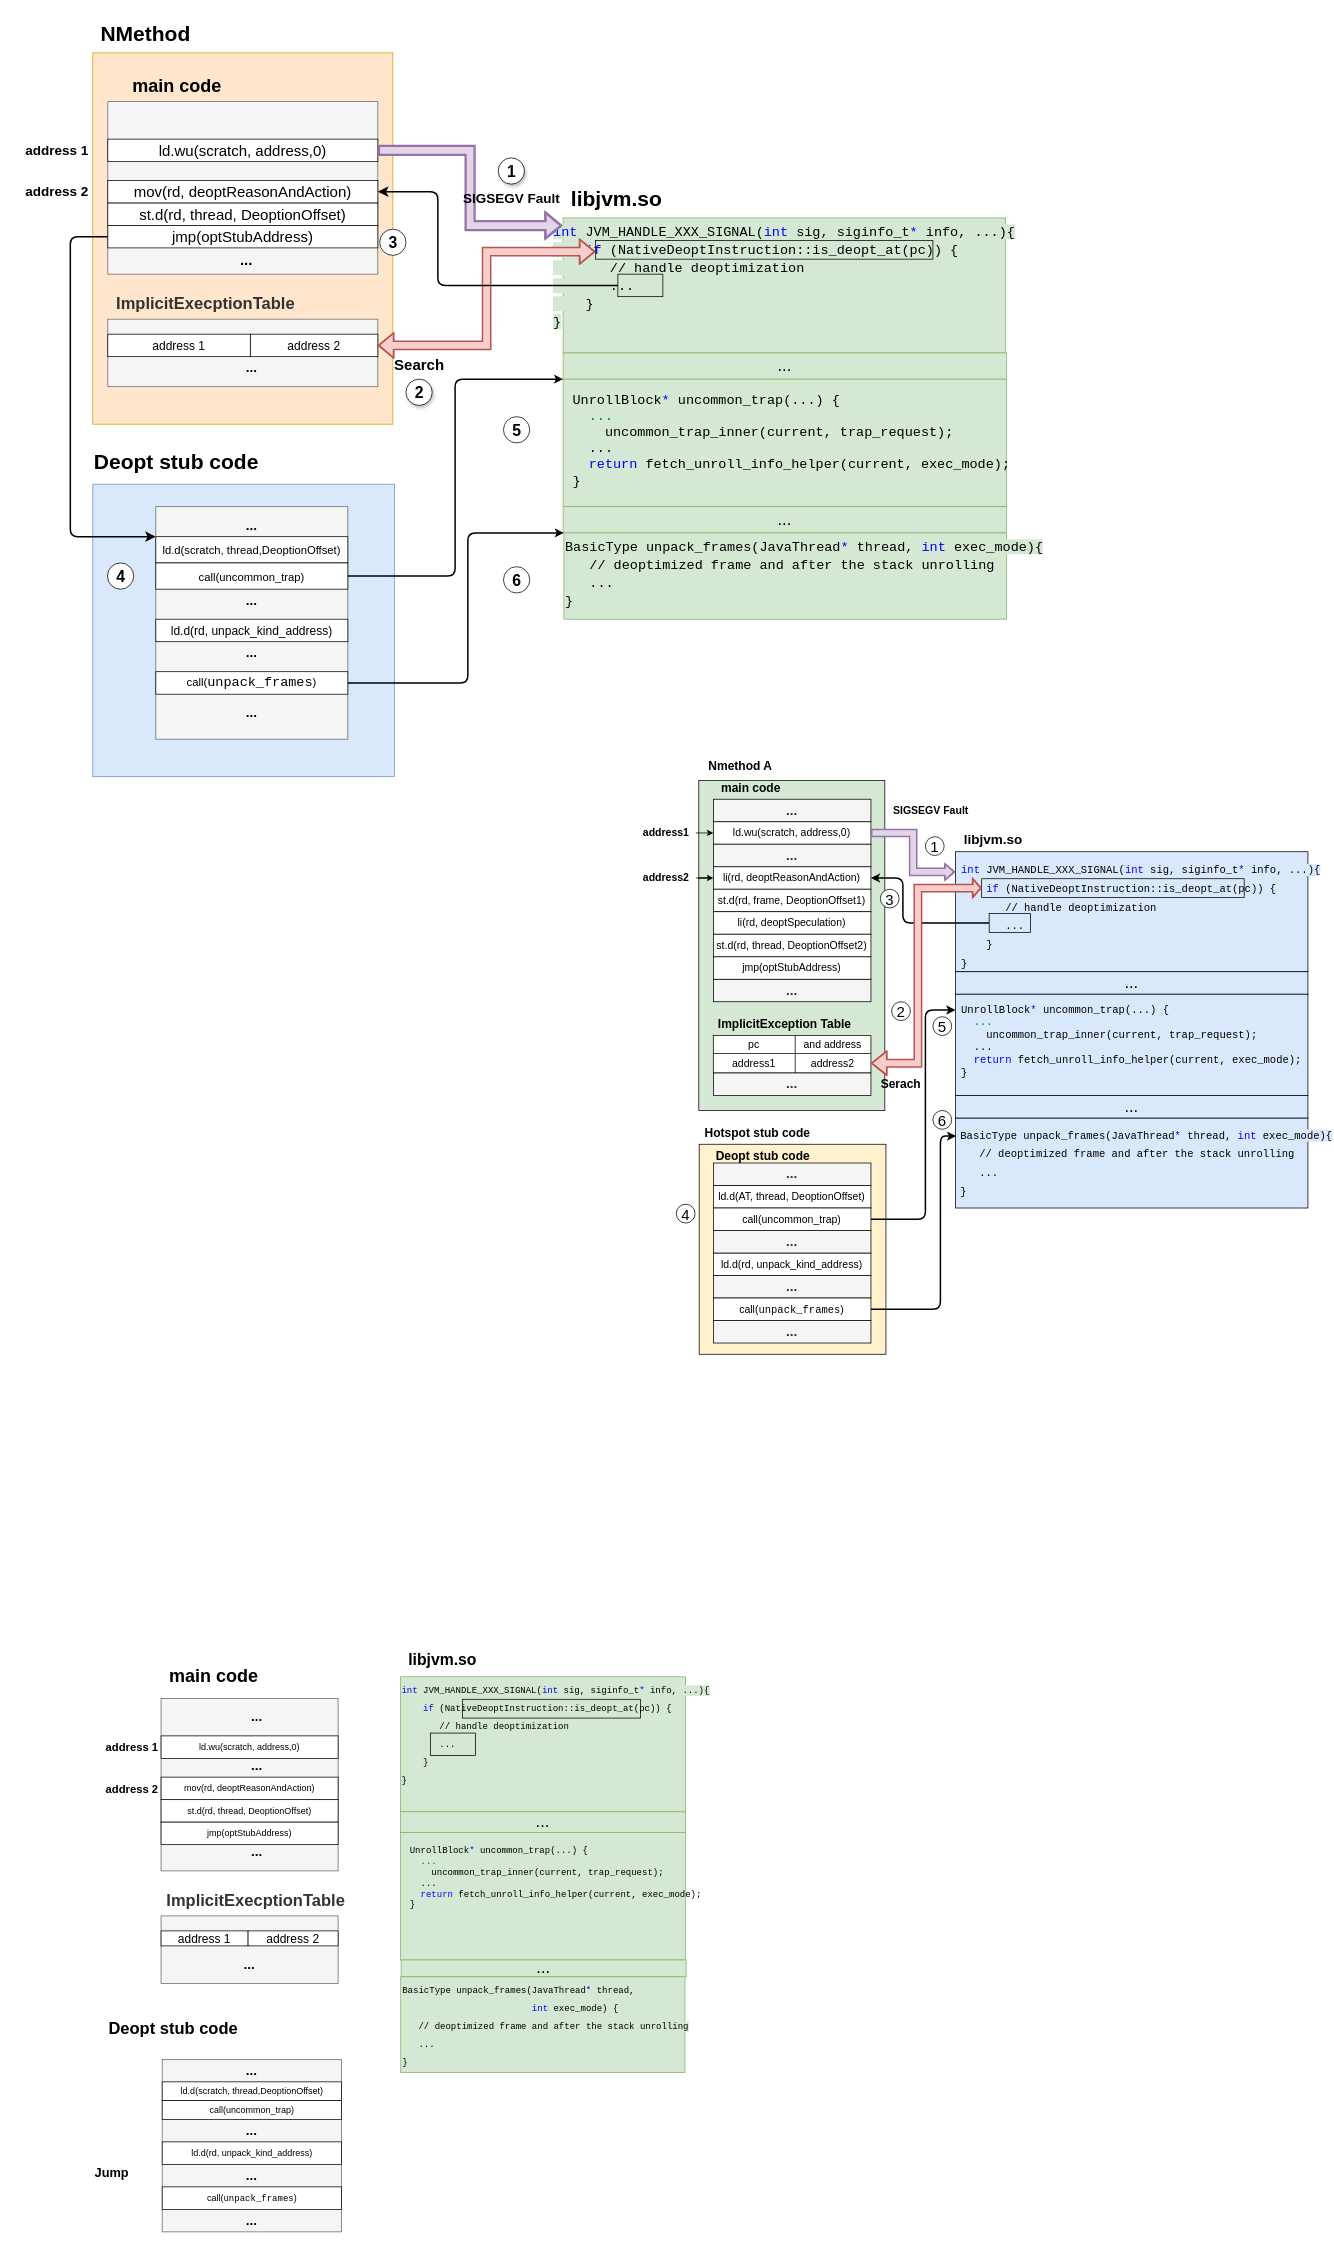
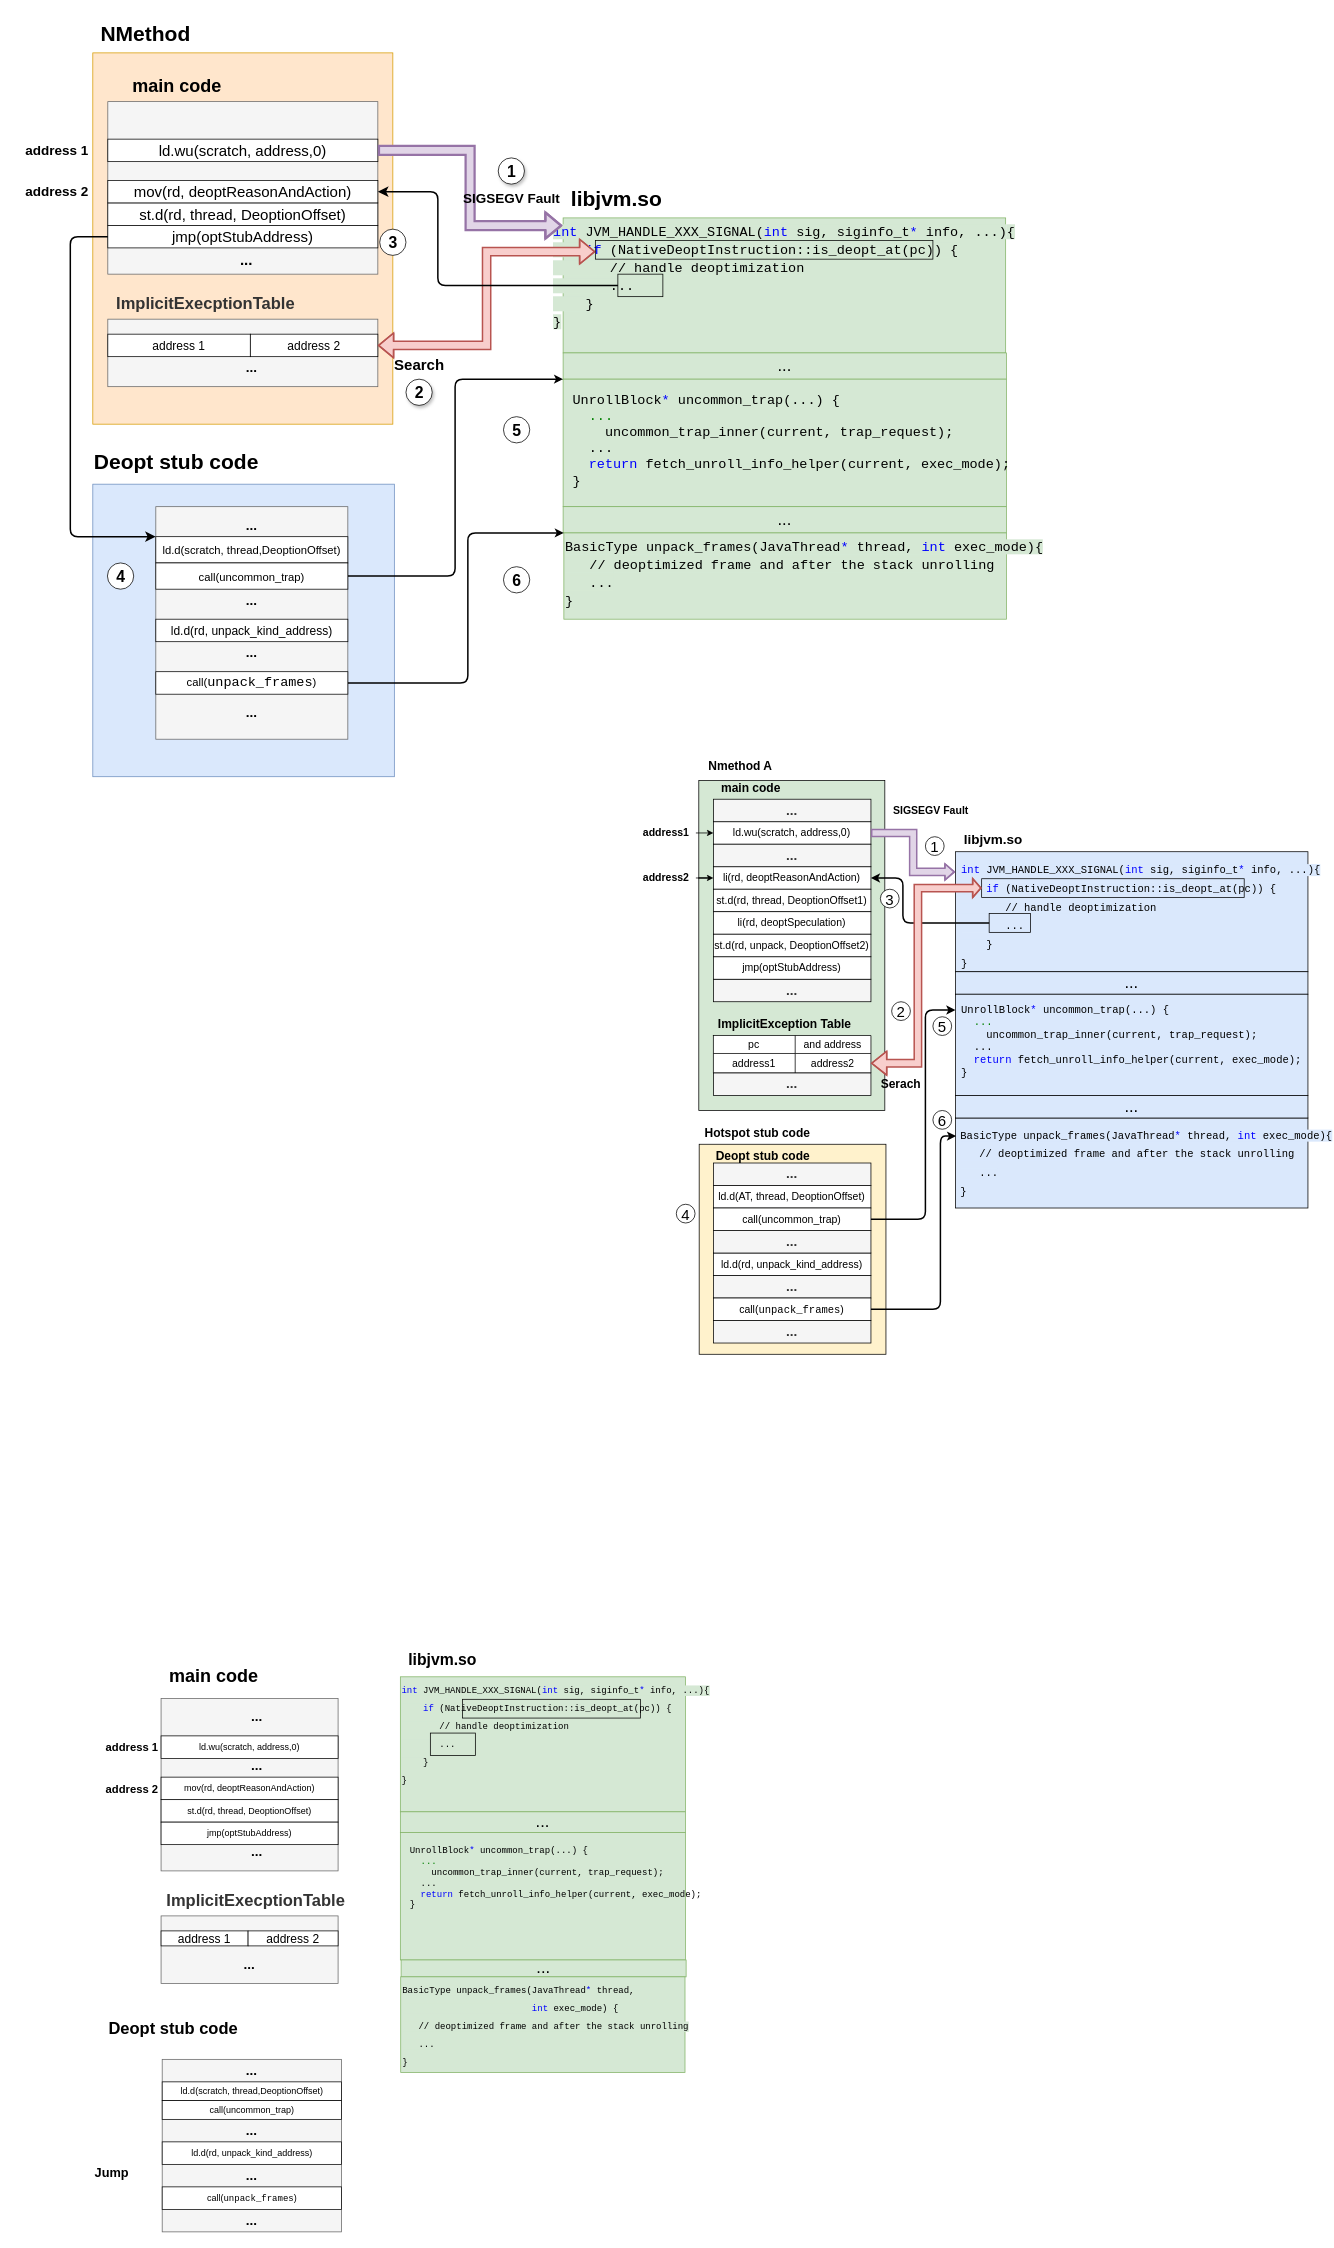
(792, 900) -> (792, 900)
(792, 945) -> (792, 945)
